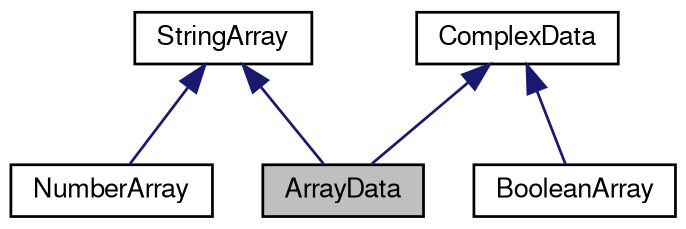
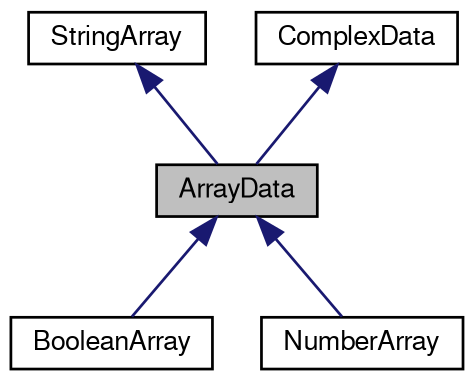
(159, 126) -> (309, 278)
(551, 127) -> (165, 278)
